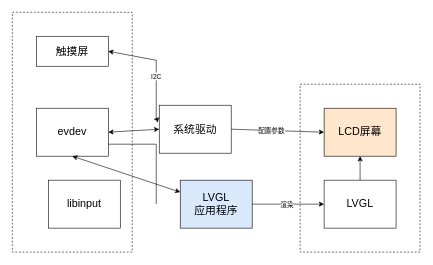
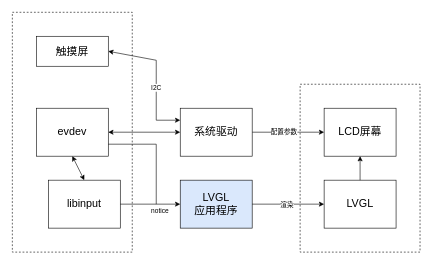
(195, 129) -> (216, 132)
(360, 132) -> (360, 132)
(126, 174) -> (78, 168)
none -> (174, 204)
